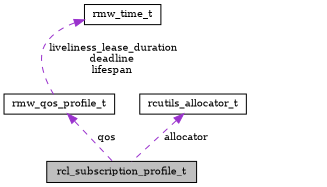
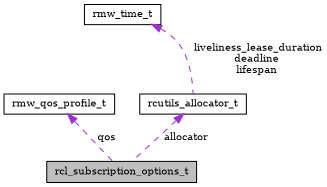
(42, 52) -> (186, 57)
(122, 172) -> (122, 172)
